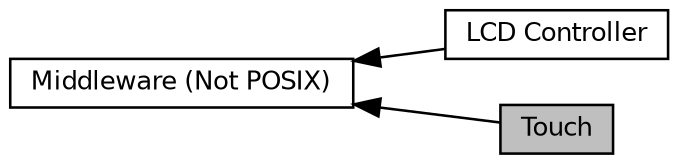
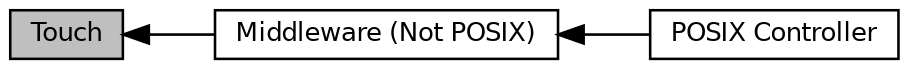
(557, 35) -> (774, 35)
(440, 115) -> (182, 35)
